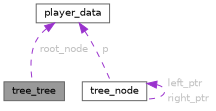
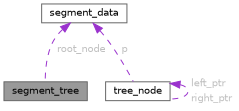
(73, 13) -> (84, 13)
(34, 91) -> (46, 91)
